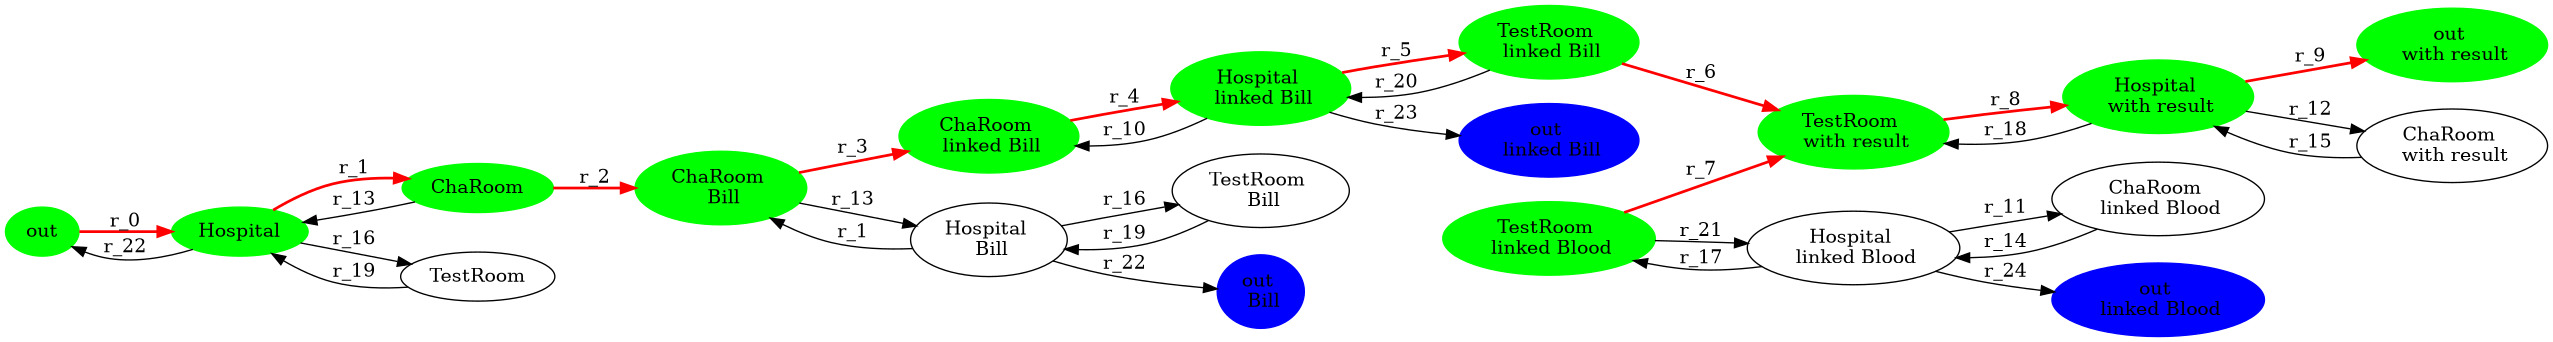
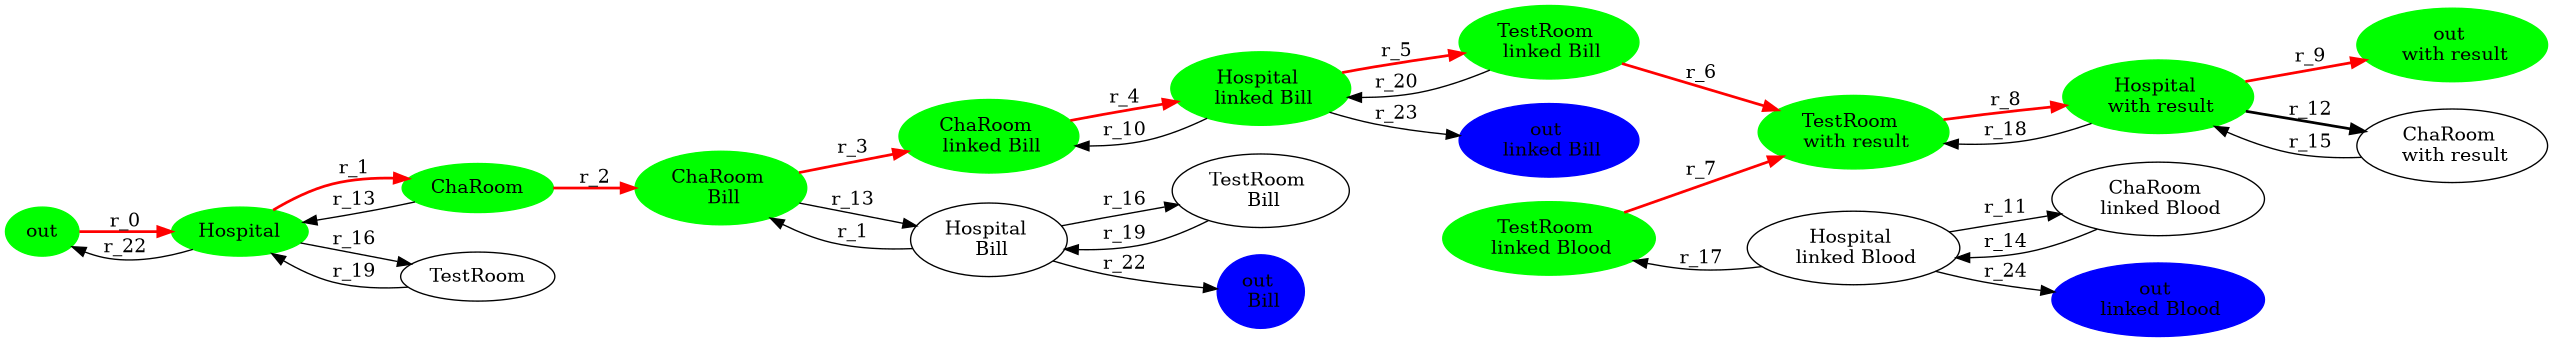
(2298, 120) -> (2298, 120)
(1695, 242) -> none
